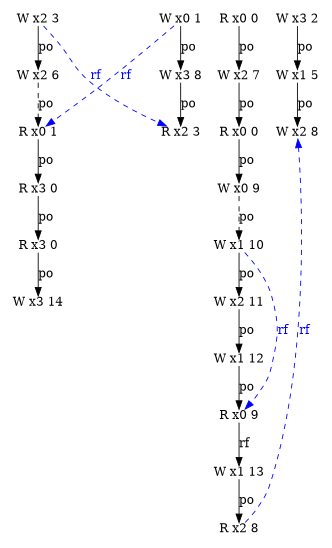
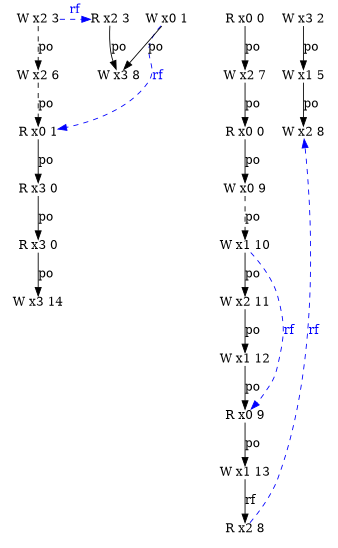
(38, 43) -> (38, 43)
(181, 100) -> (110, 44)
(245, 444) -> (253, 444)
(247, 501) -> (251, 501)
